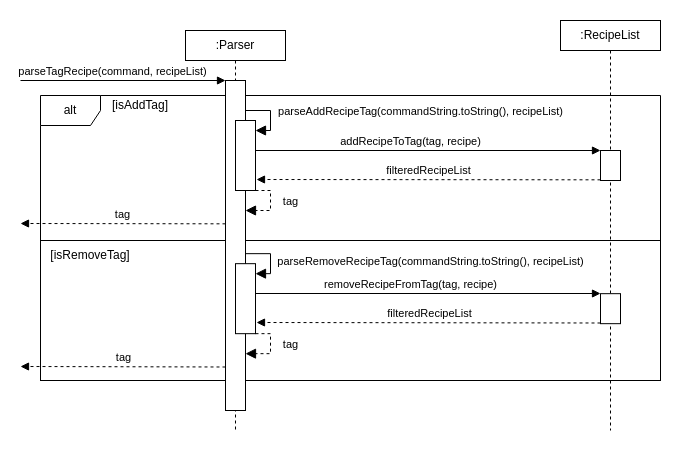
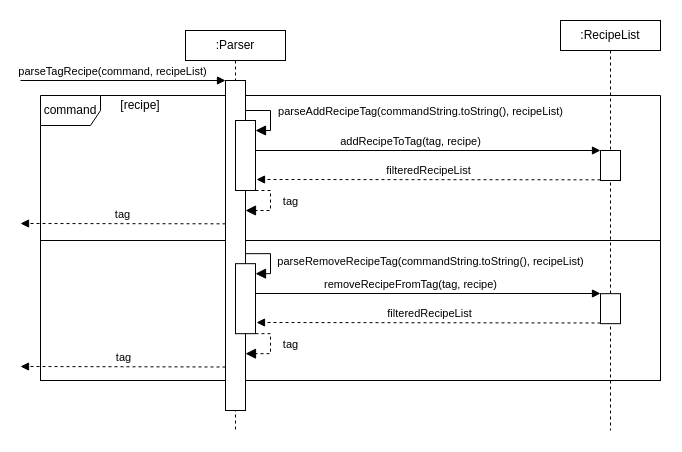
(141, 106) -> (141, 106)
(71, 111) -> (71, 111)
(91, 256) -> none
